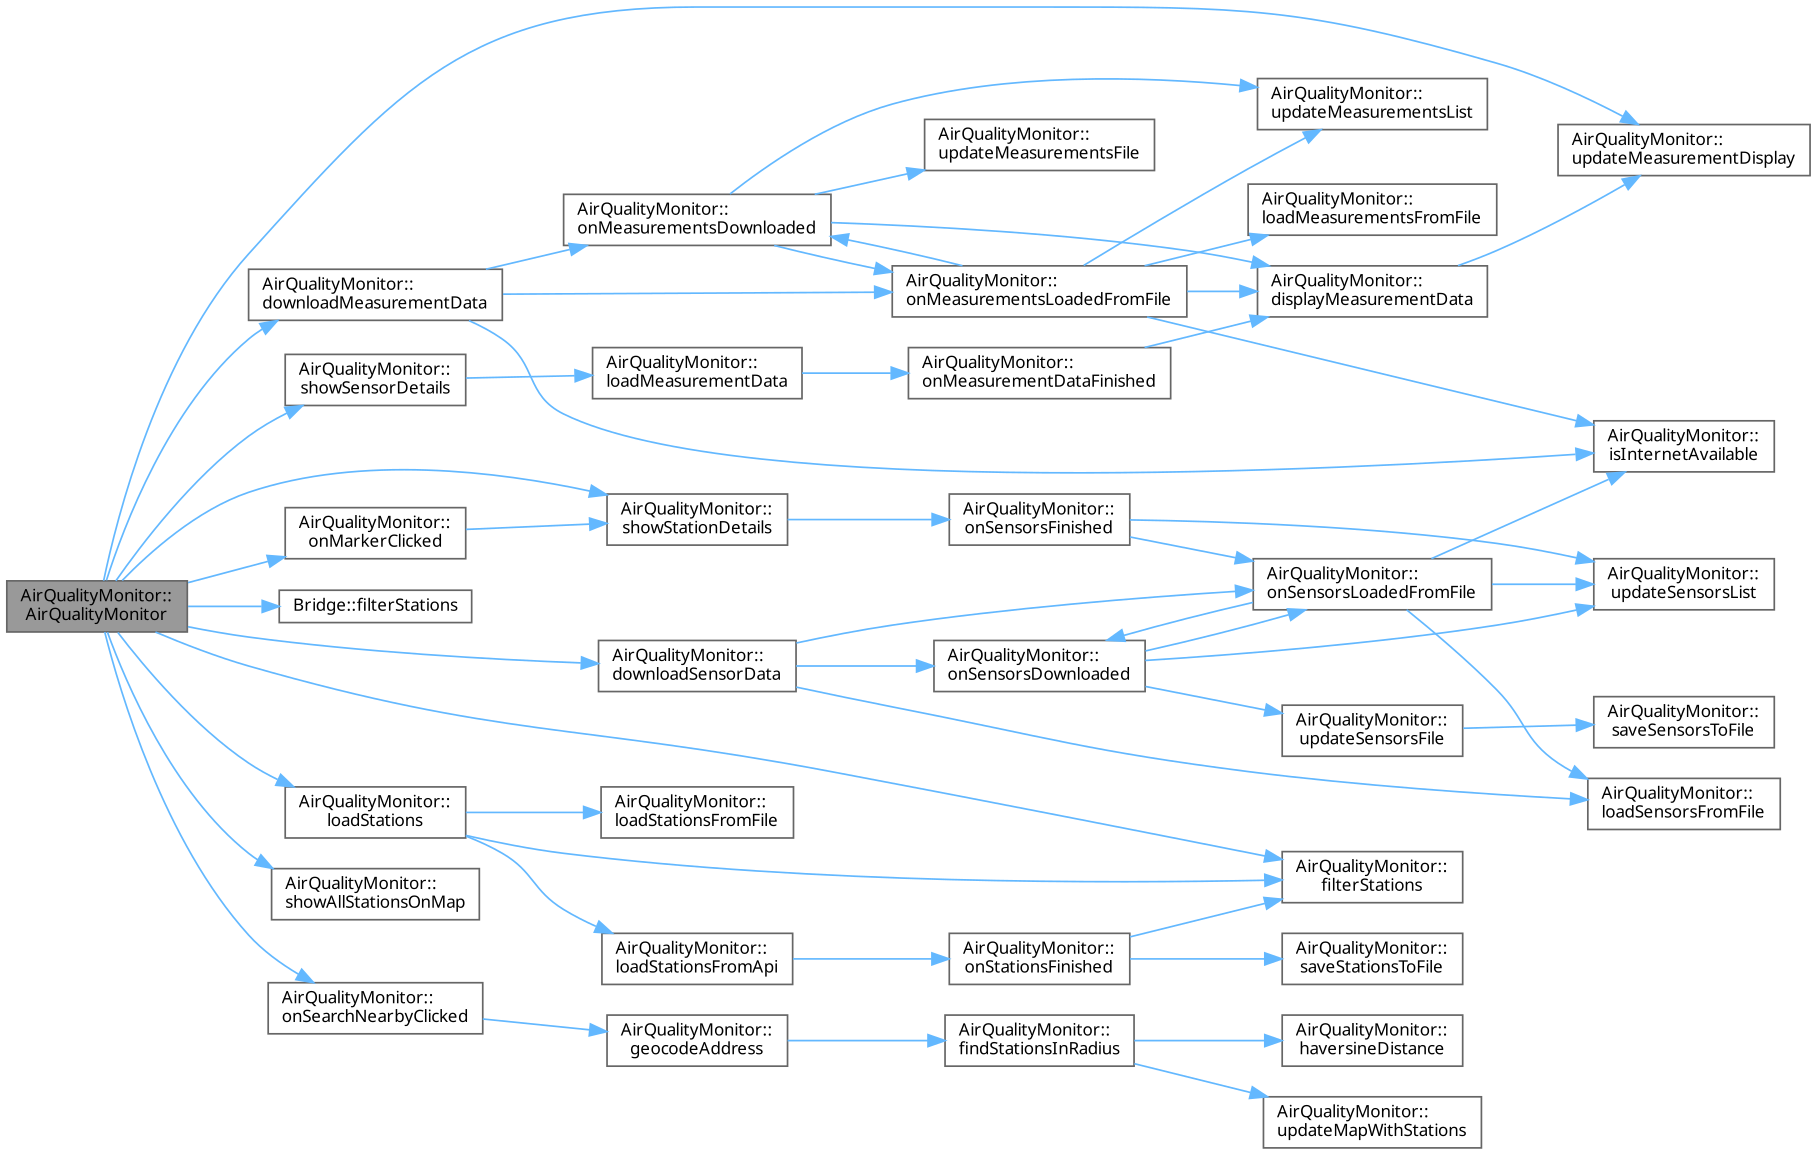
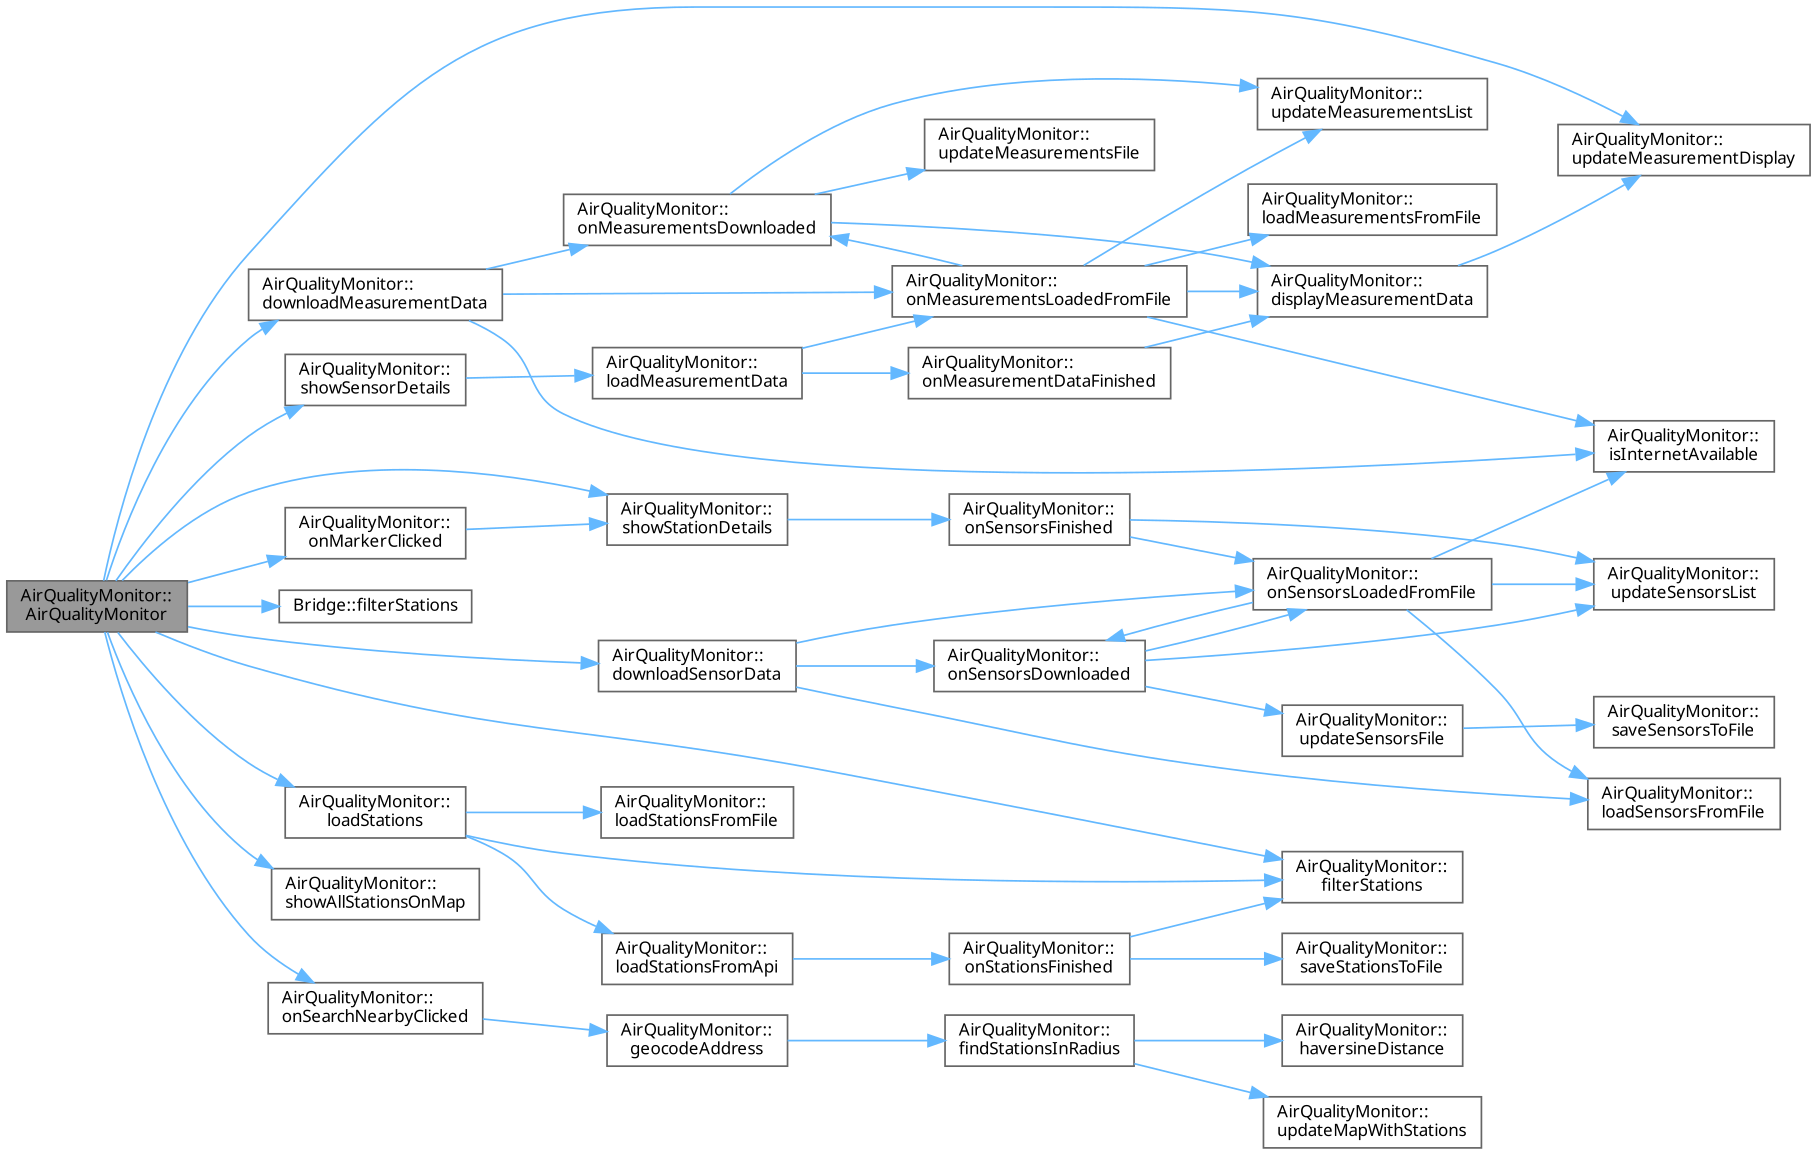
(825, 258) -> (859, 335)
